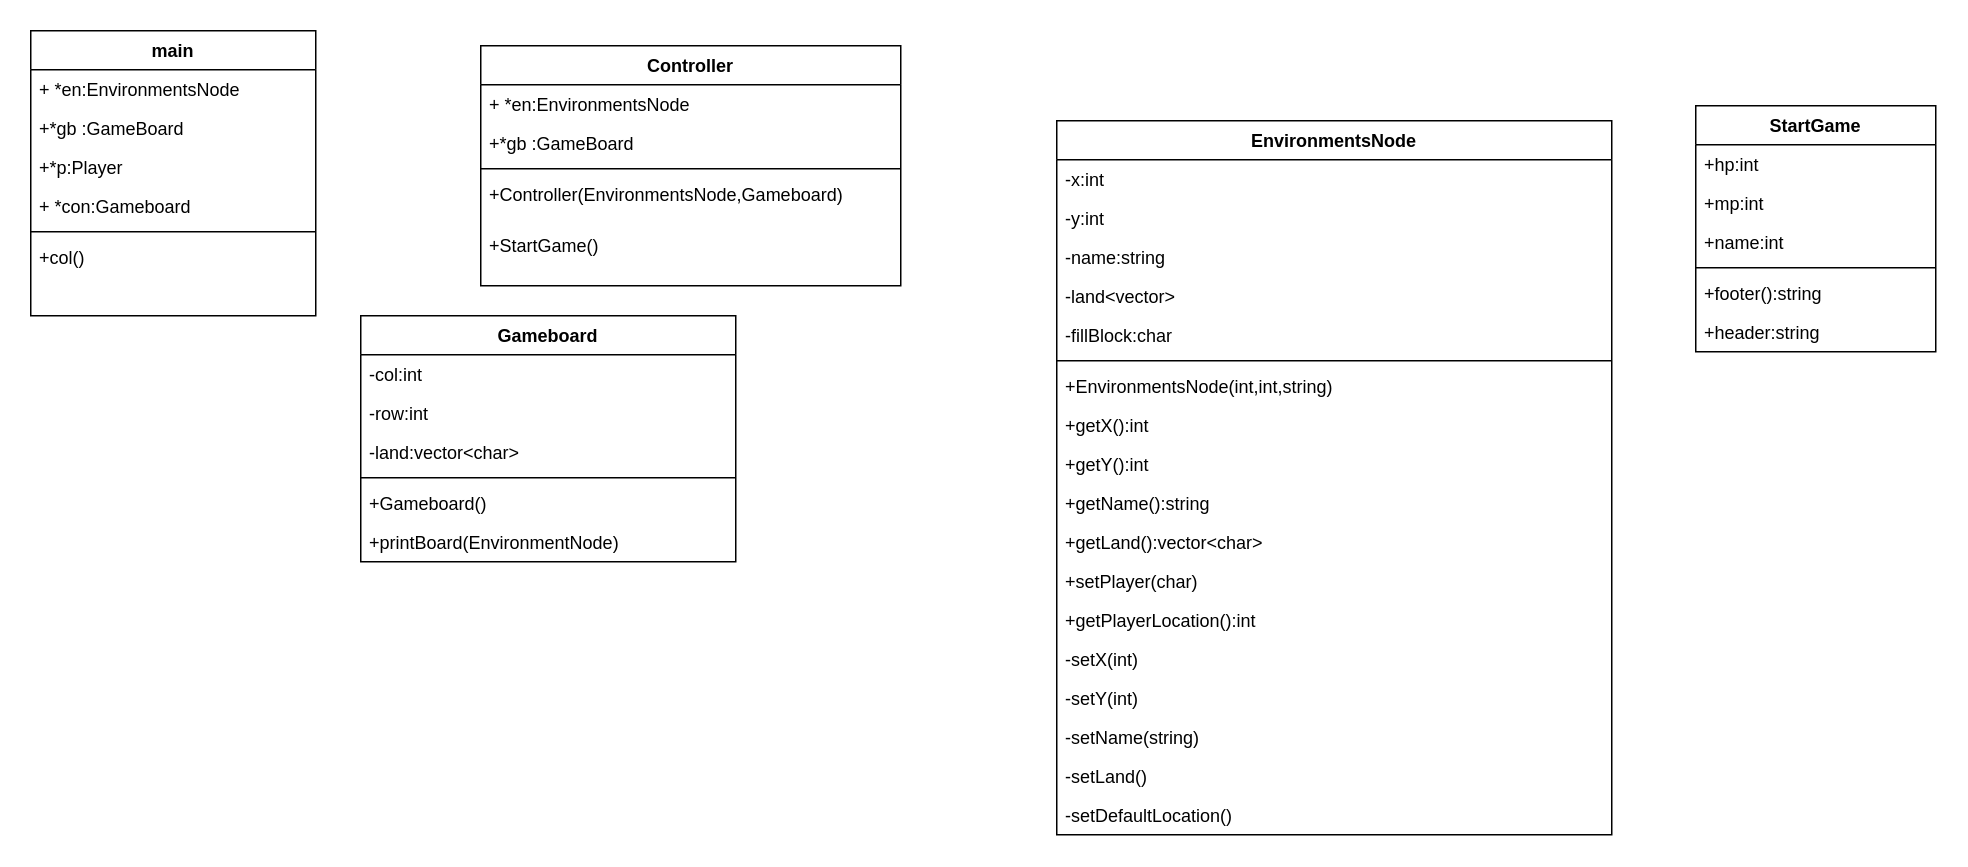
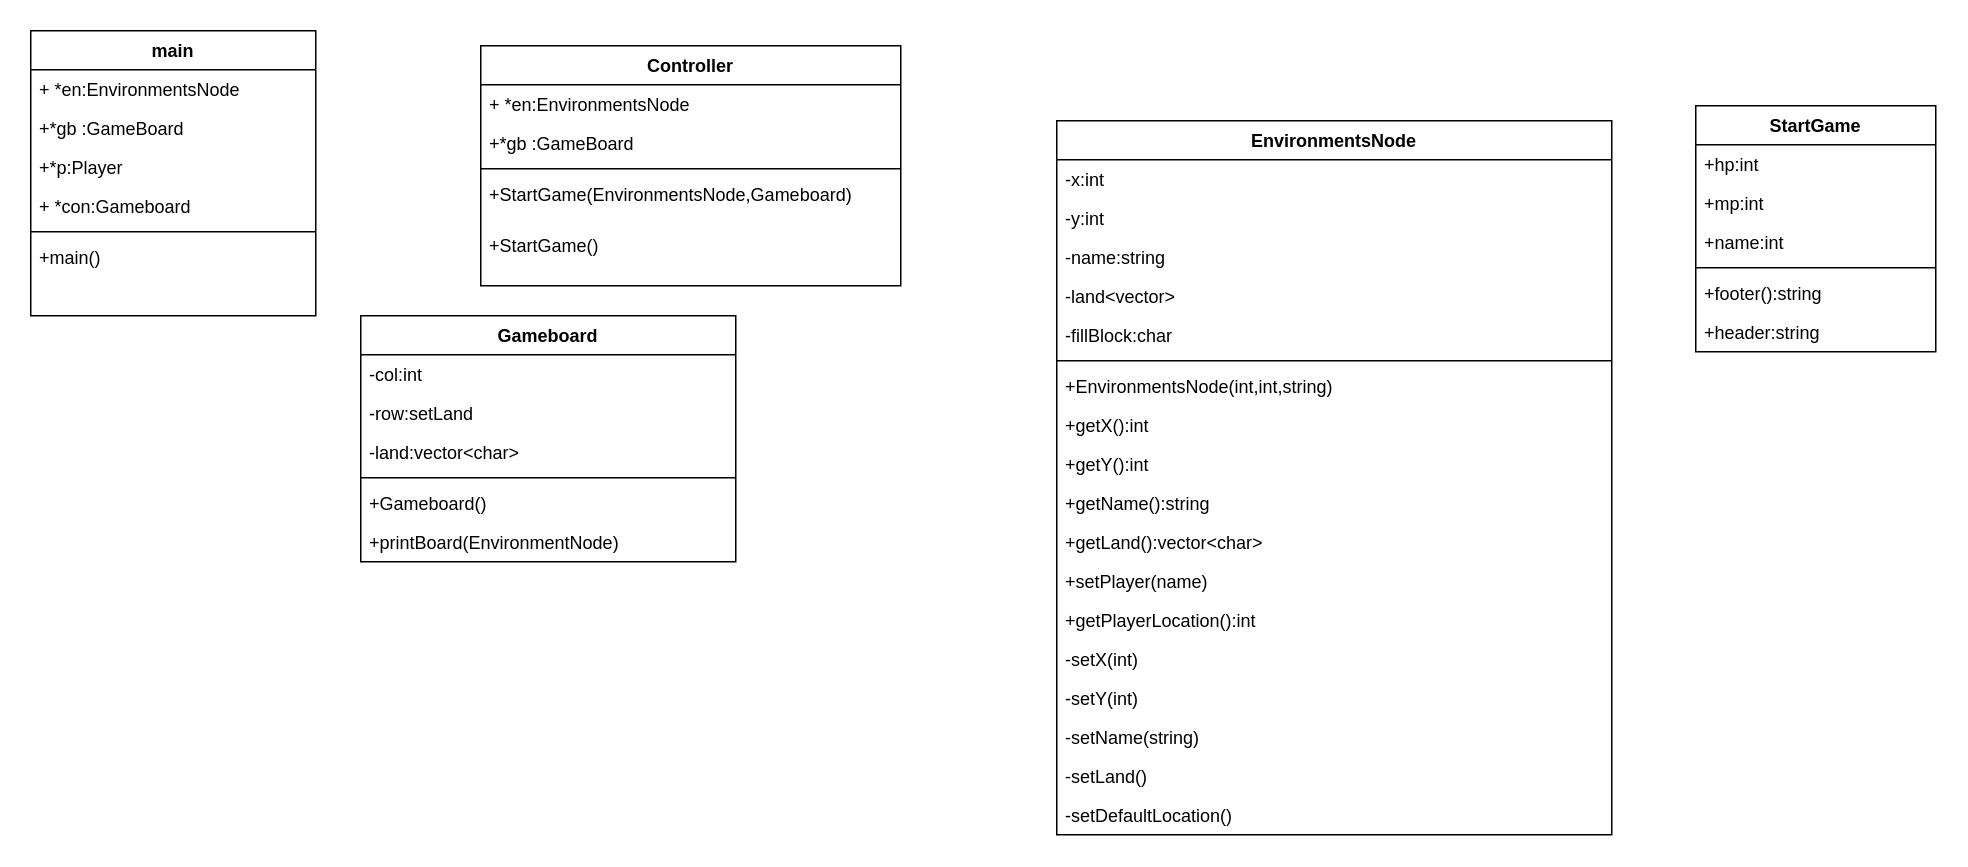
(676, 195) -> (676, 195)
(67, 258) -> (72, 258)
(405, 414) -> (427, 414)
(1143, 582) -> (1143, 582)
